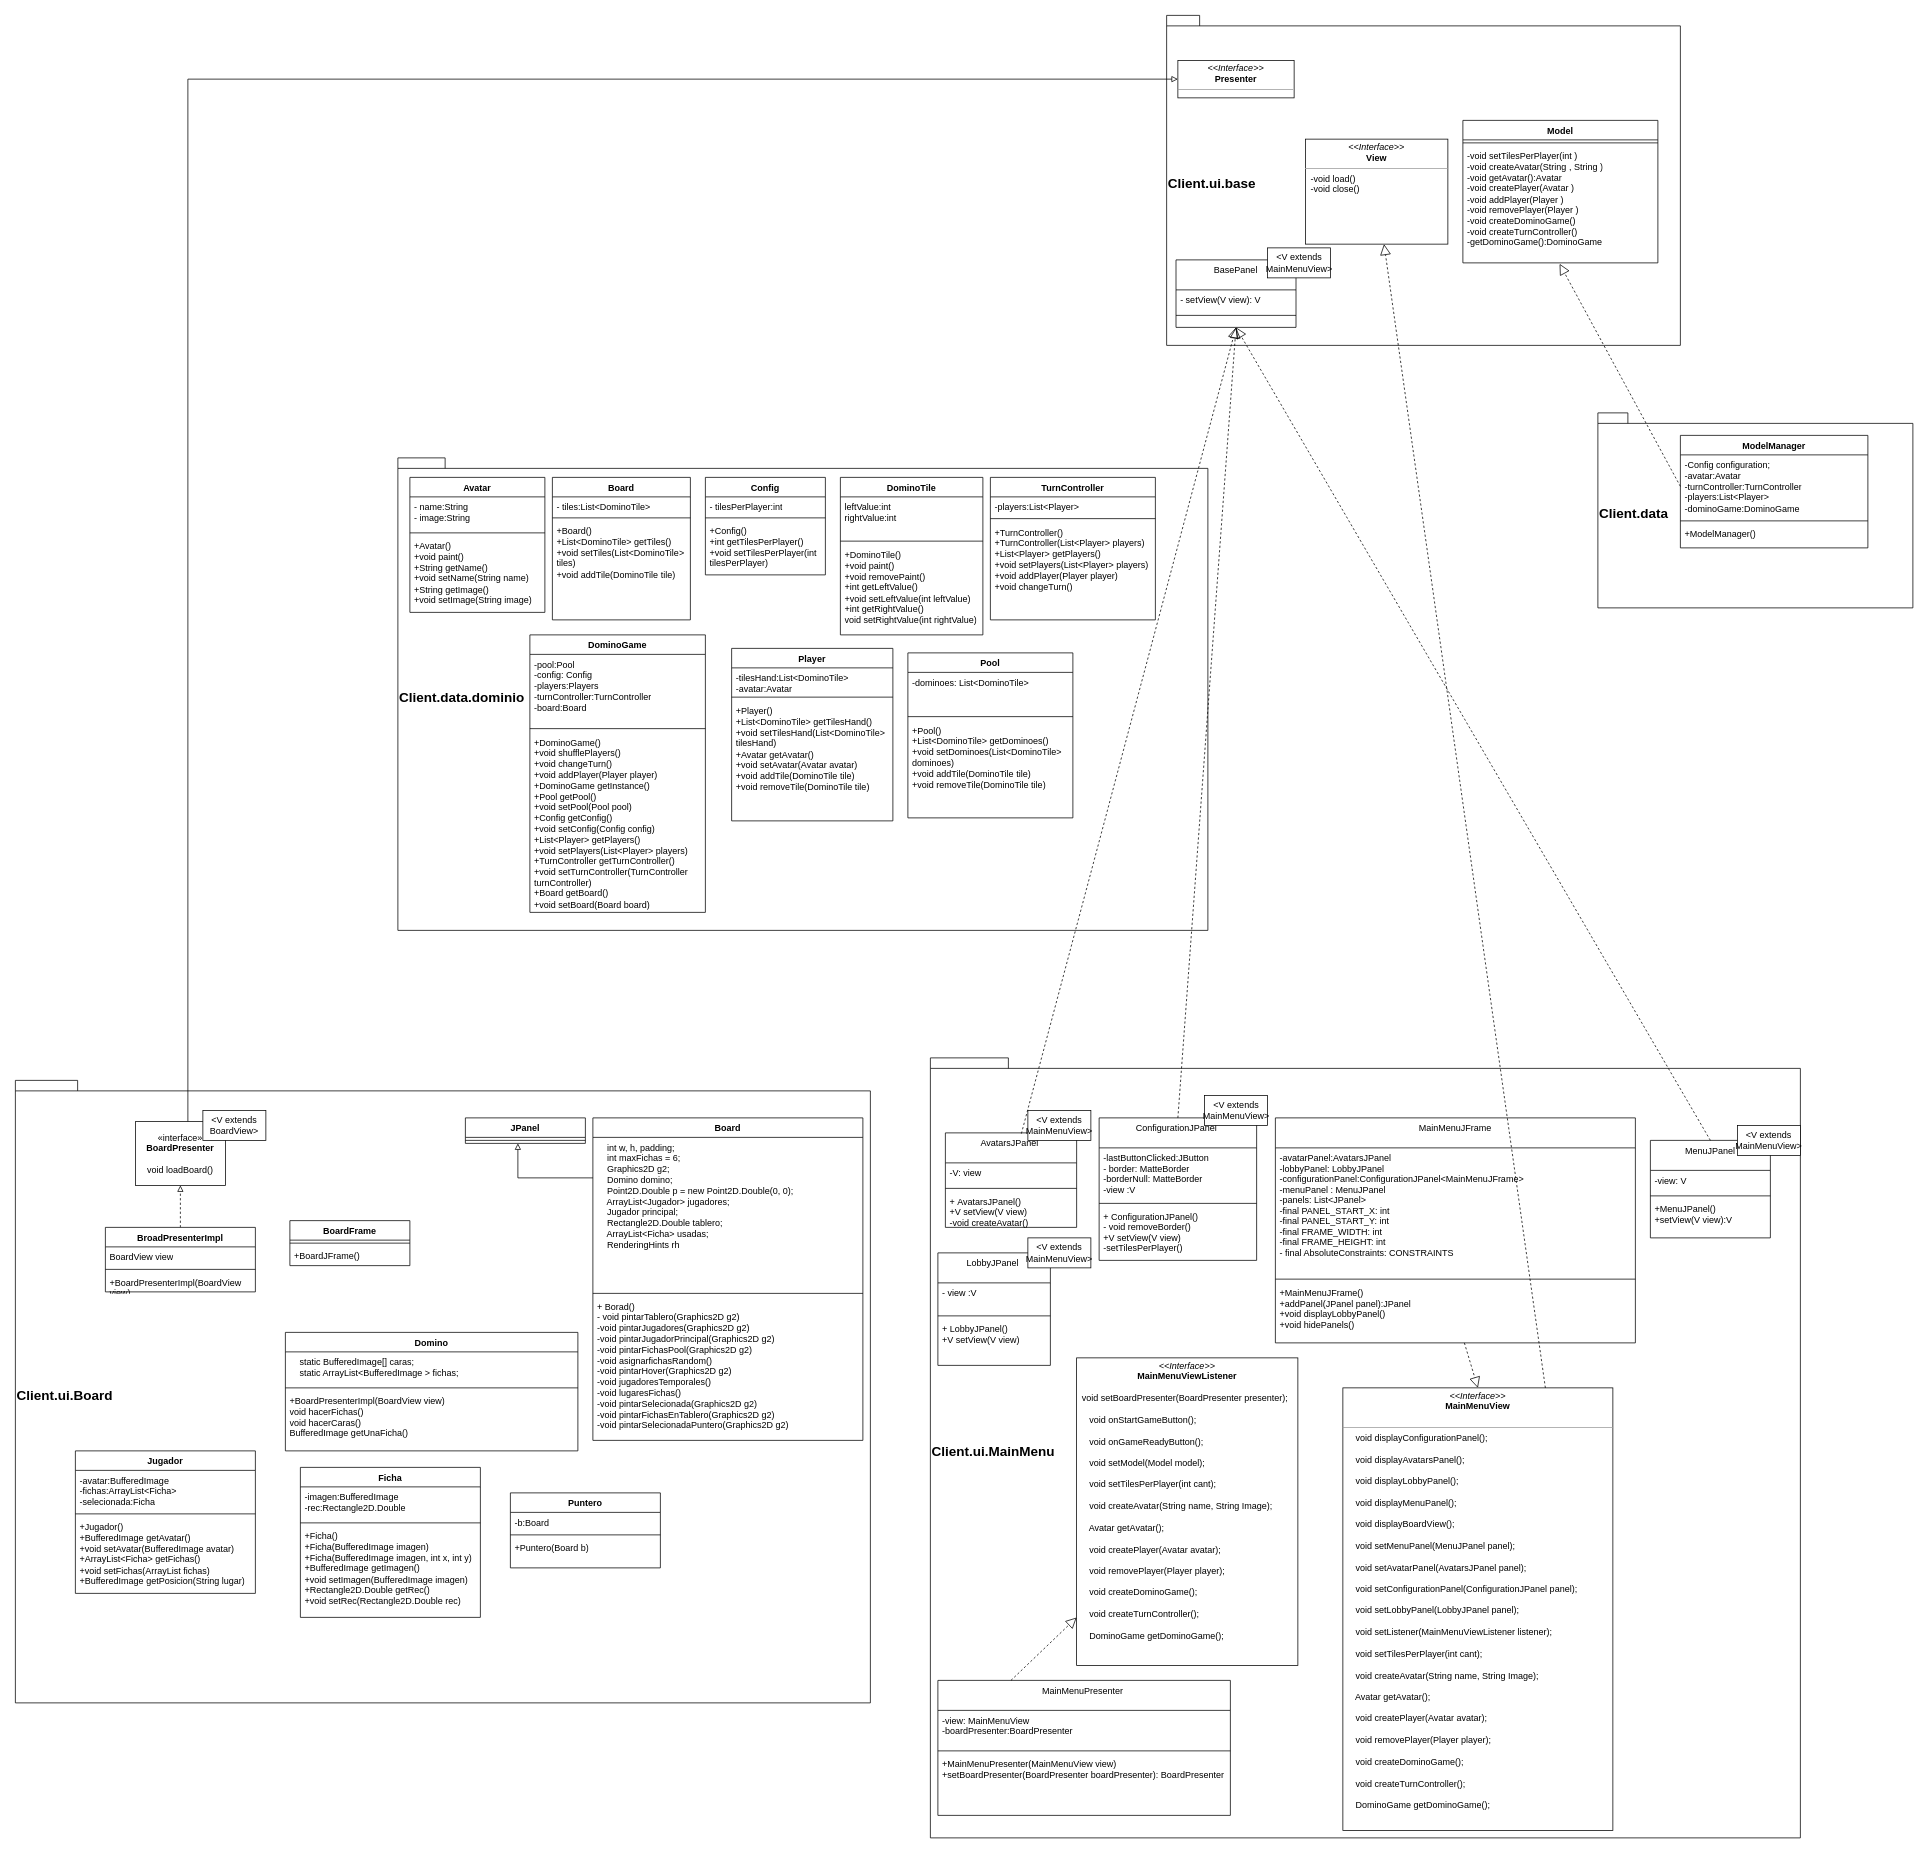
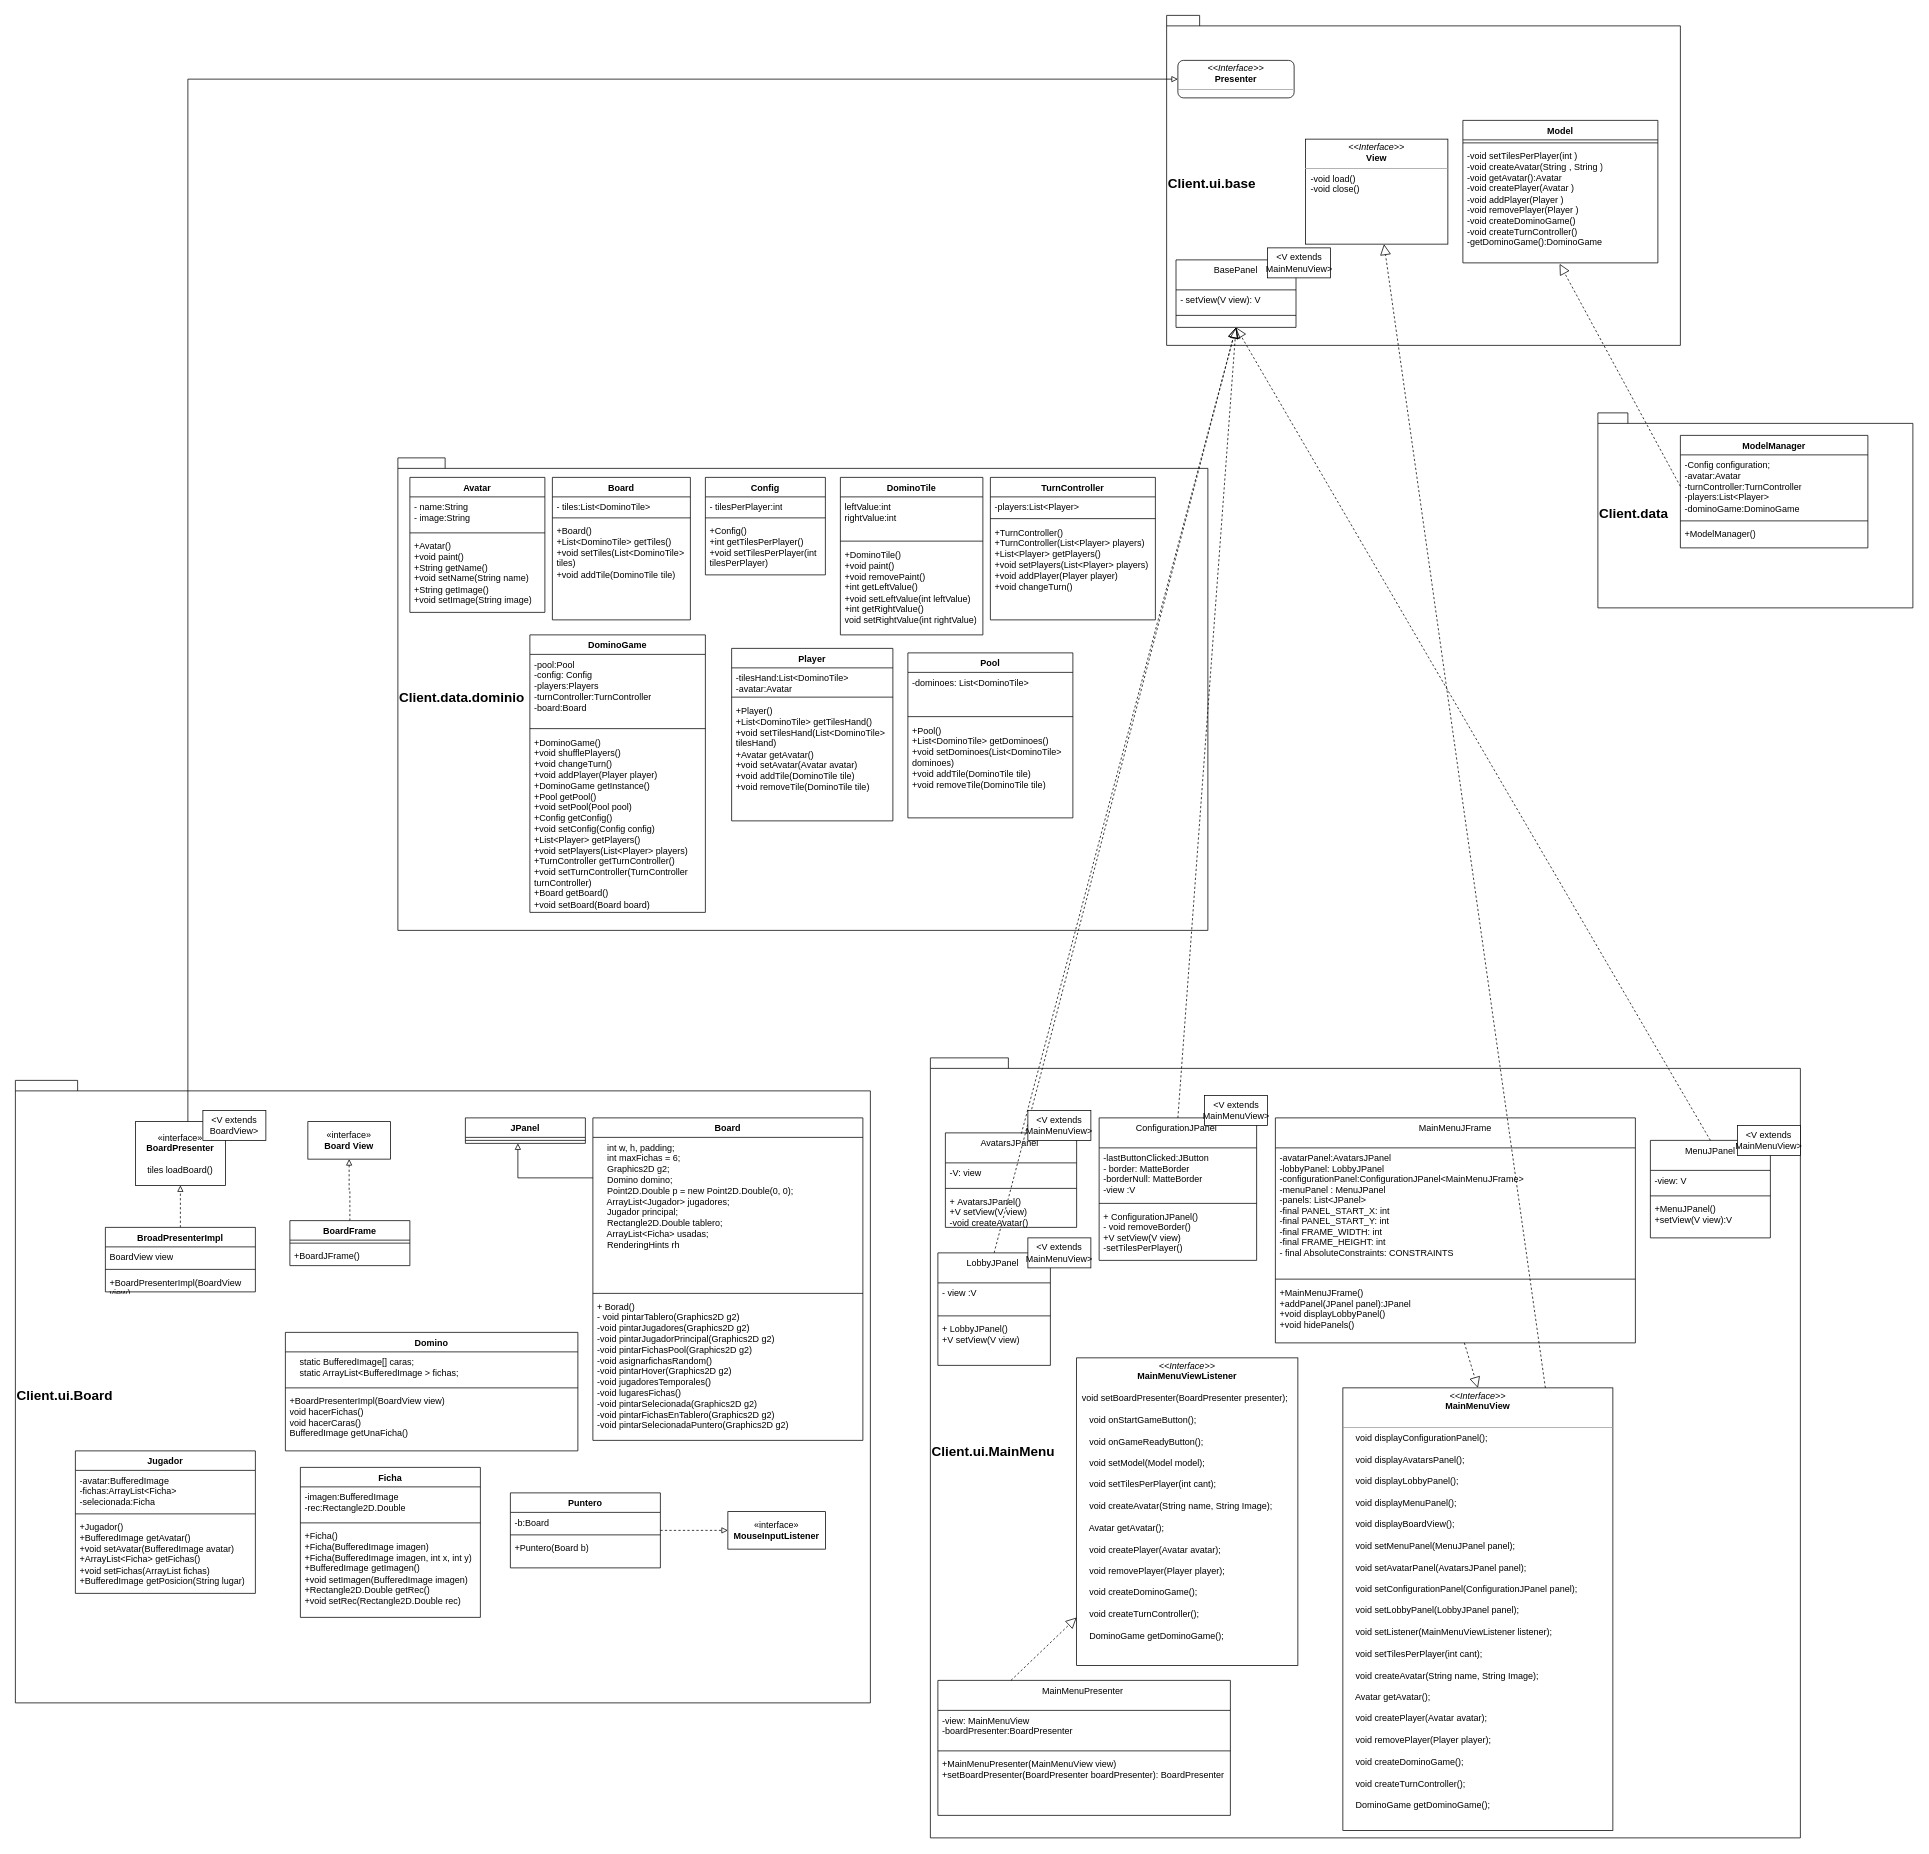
(1236, 79) -> (1236, 79)
none -> (1114, 794)
none -> (349, 1140)
(180, 1154) -> (180, 1154)
none -> (350, 1193)
none -> (692, 1530)
none -> (777, 1530)
